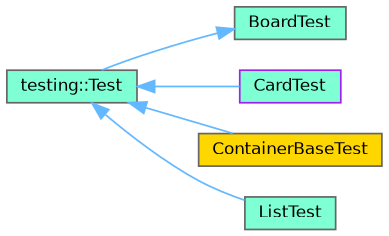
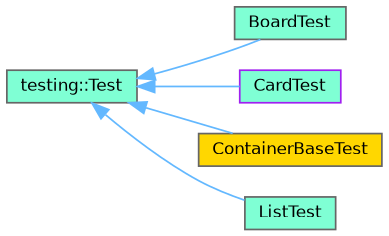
(159, 50) -> (208, 58)
